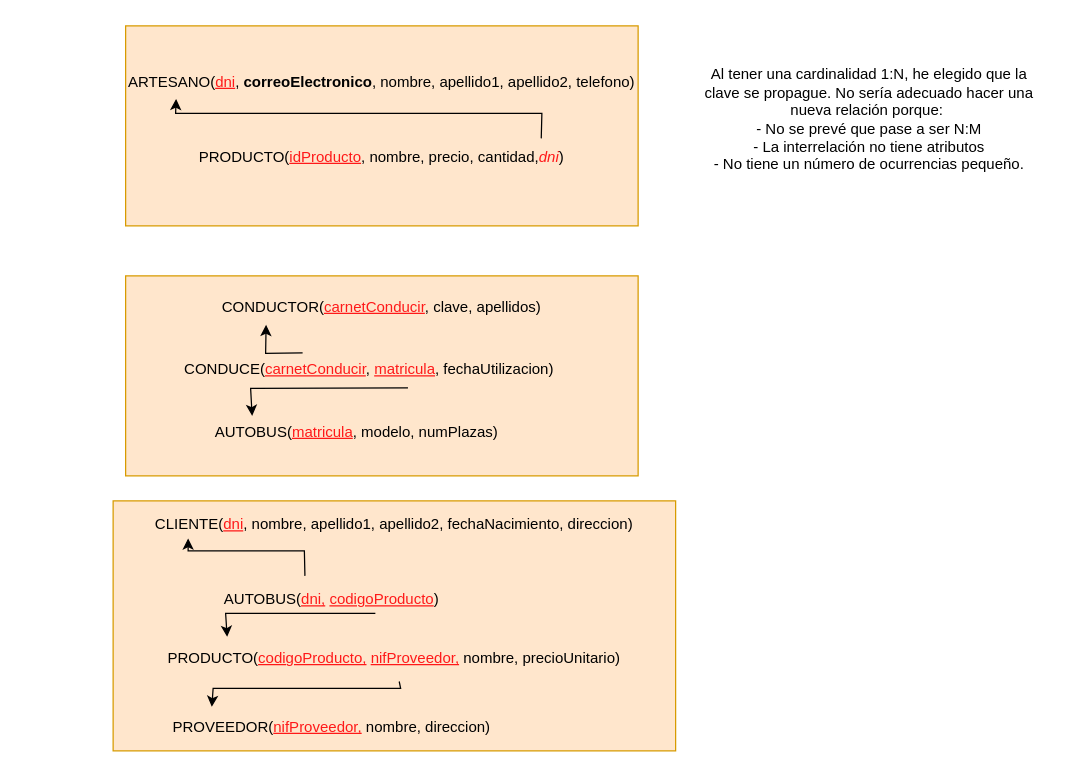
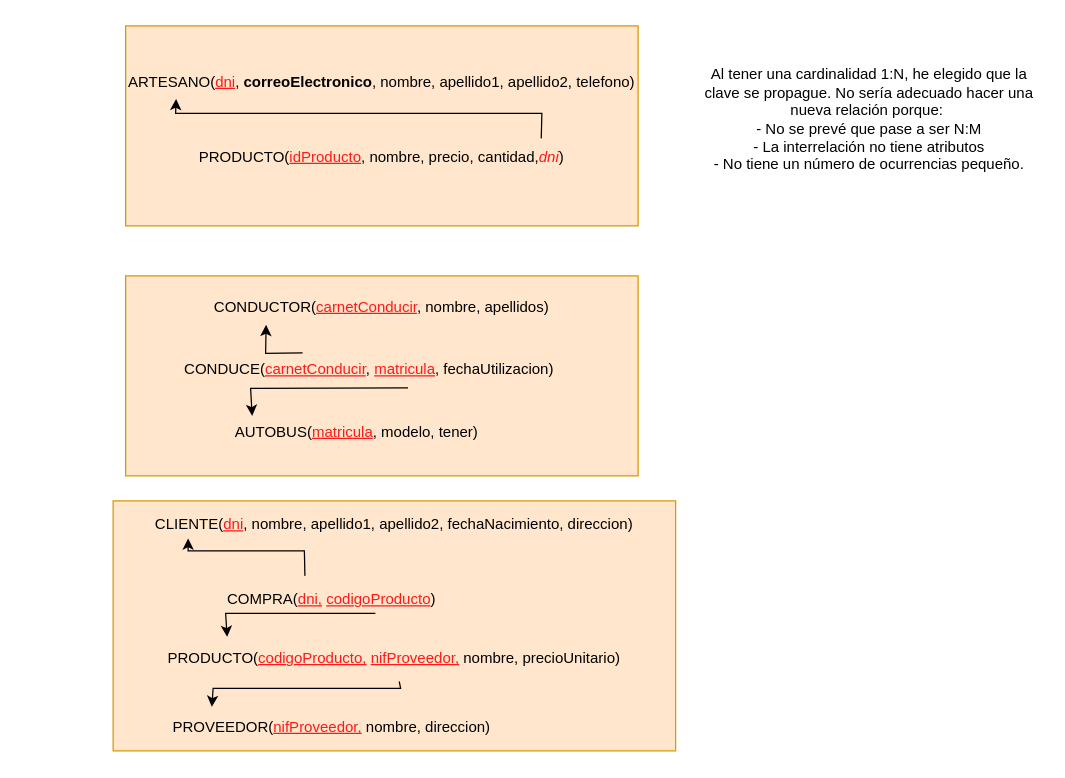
(382, 307) -> (382, 307)
(357, 432) -> (357, 432)
(332, 599) -> (332, 599)
